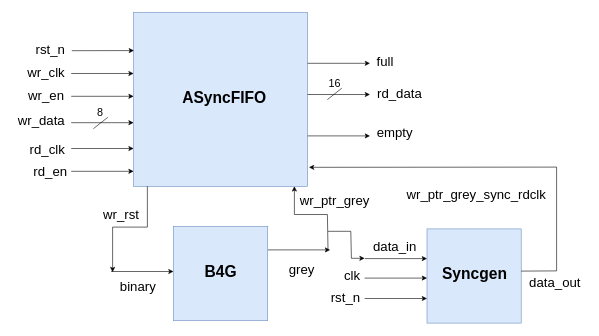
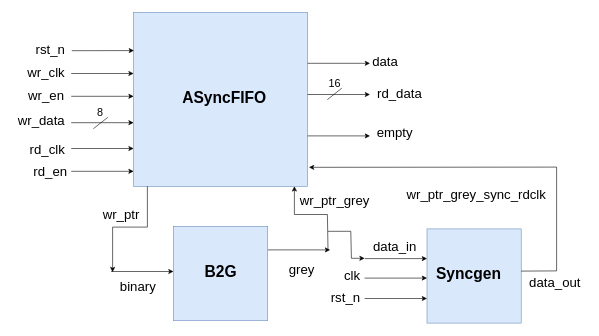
(385, 62) -> (385, 62)
(121, 215) -> (121, 215)
(221, 272) -> (221, 272)
(474, 274) -> (468, 274)
